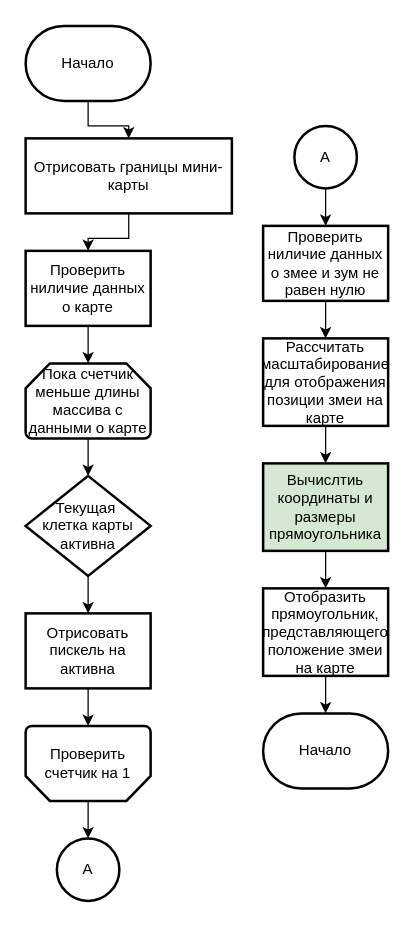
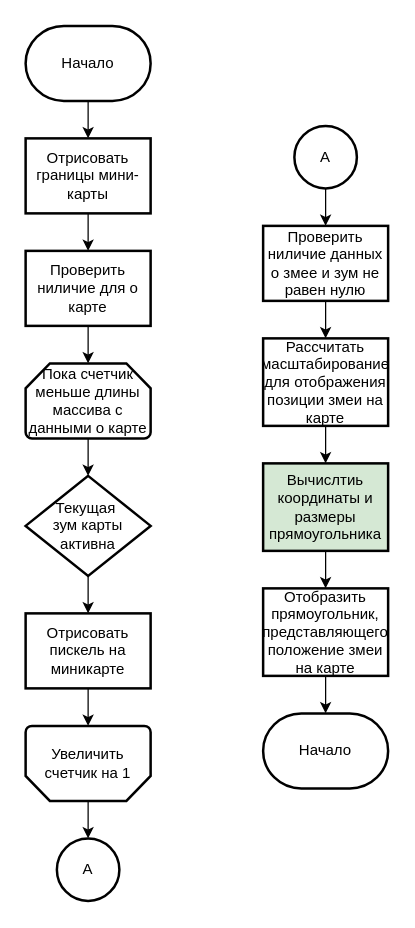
(129, 176) -> (88, 176)
(88, 288) -> (88, 288)
(88, 526) -> (88, 526)
(88, 651) -> (88, 651)
(88, 763) -> (88, 763)
